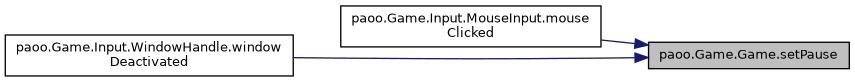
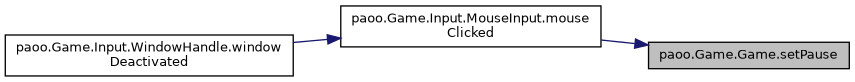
(464, 59) -> (310, 41)
